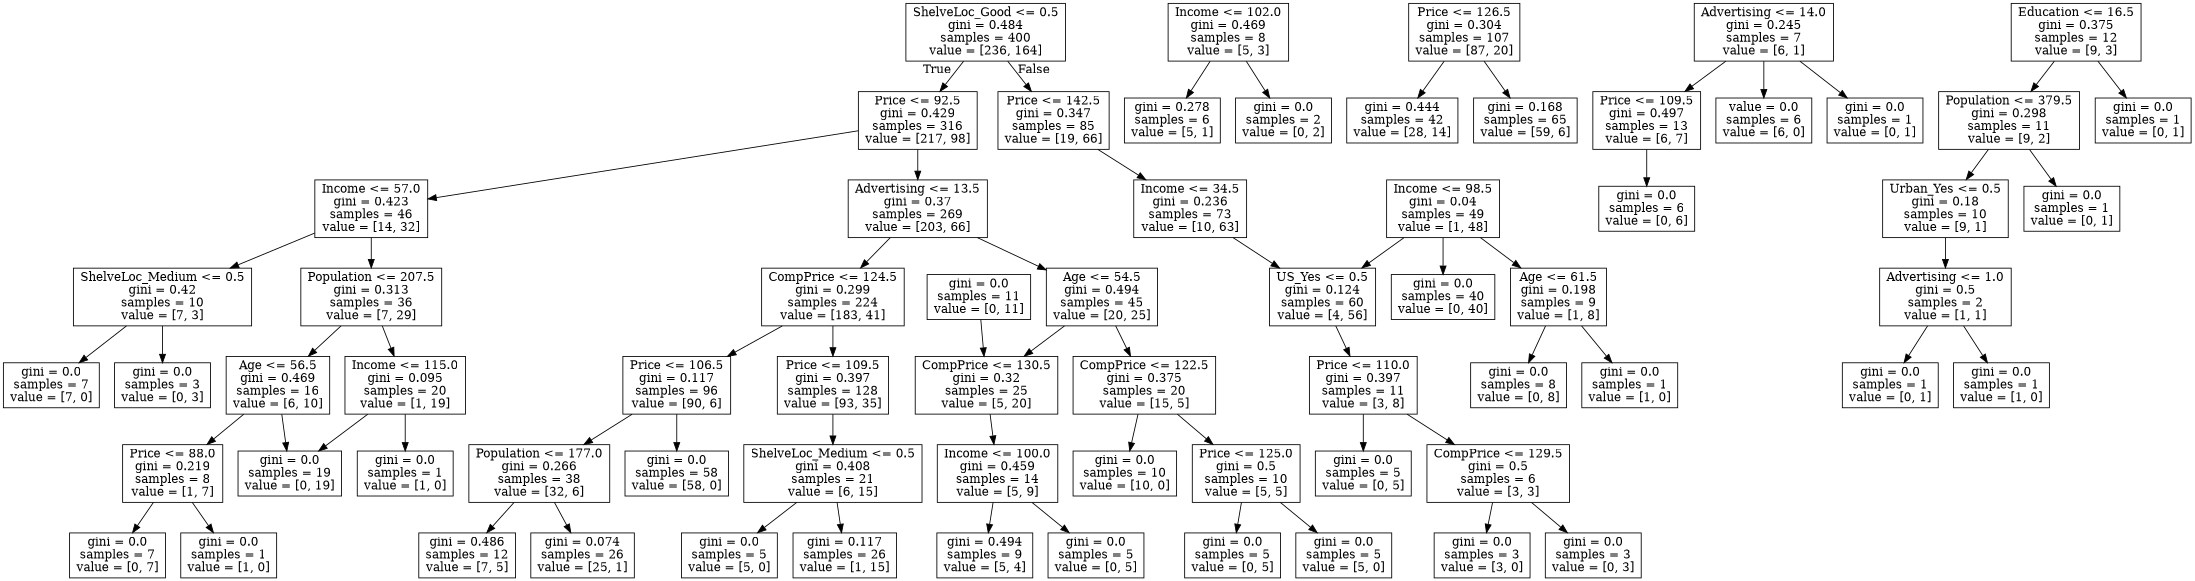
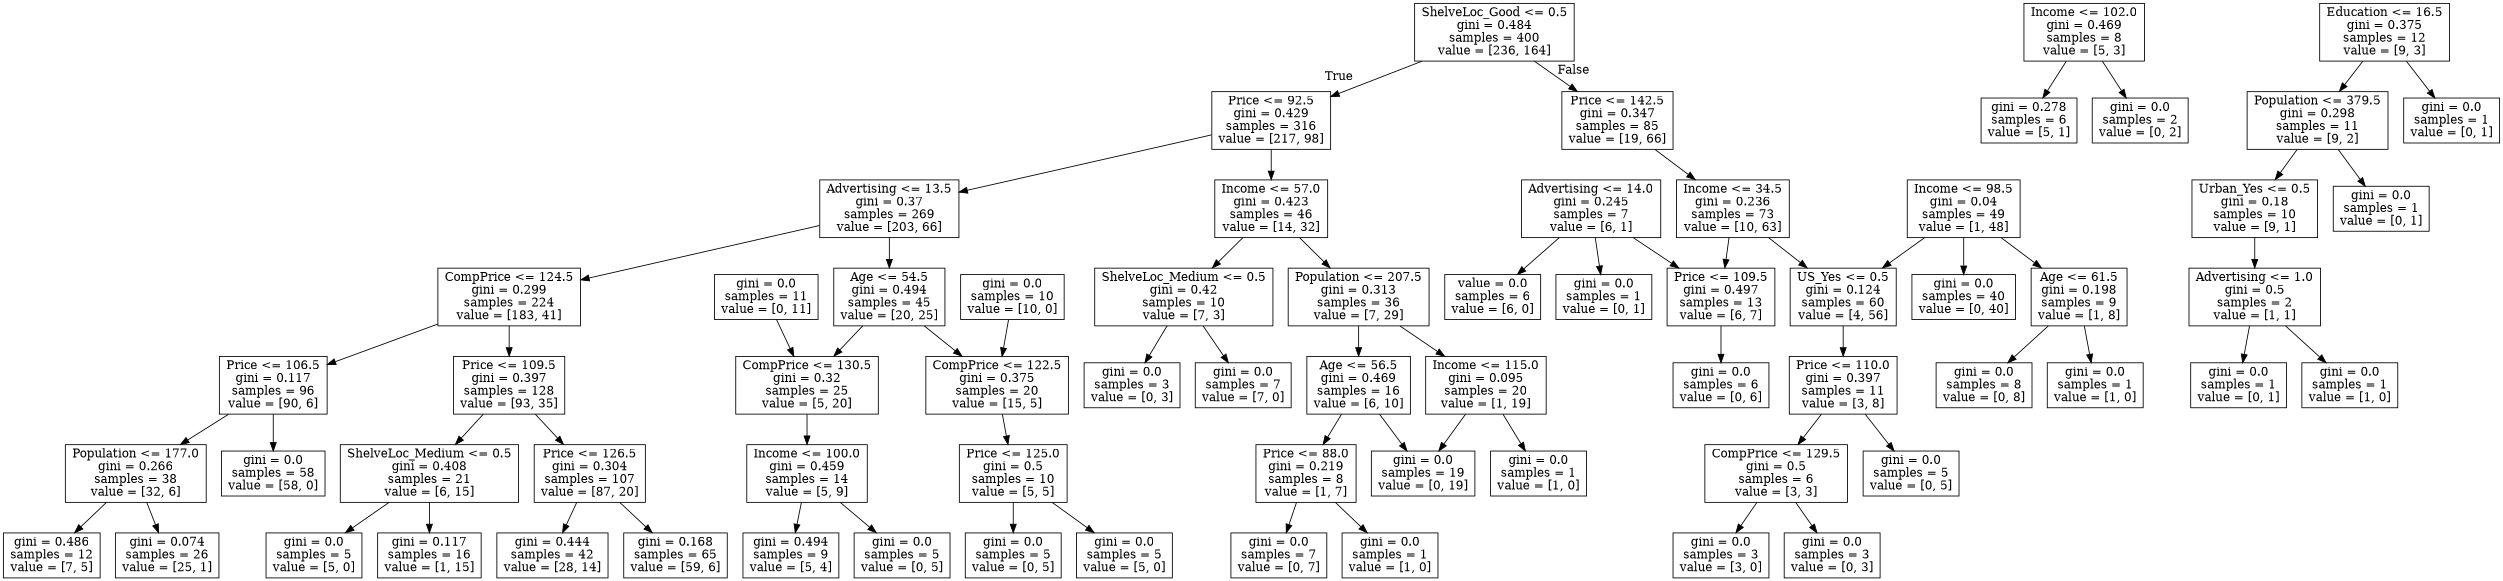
none -> (1728, 248)
none -> (546, 426)
(1135, 428) -> (1006, 334)
(845, 555) -> (429, 555)
